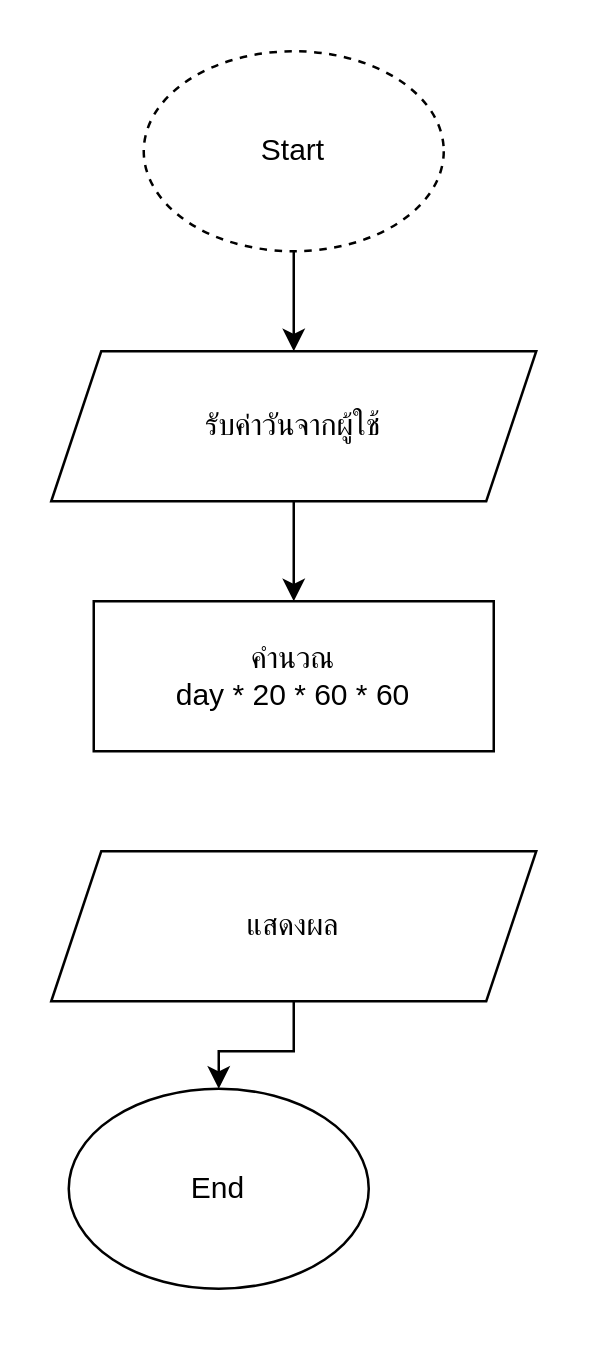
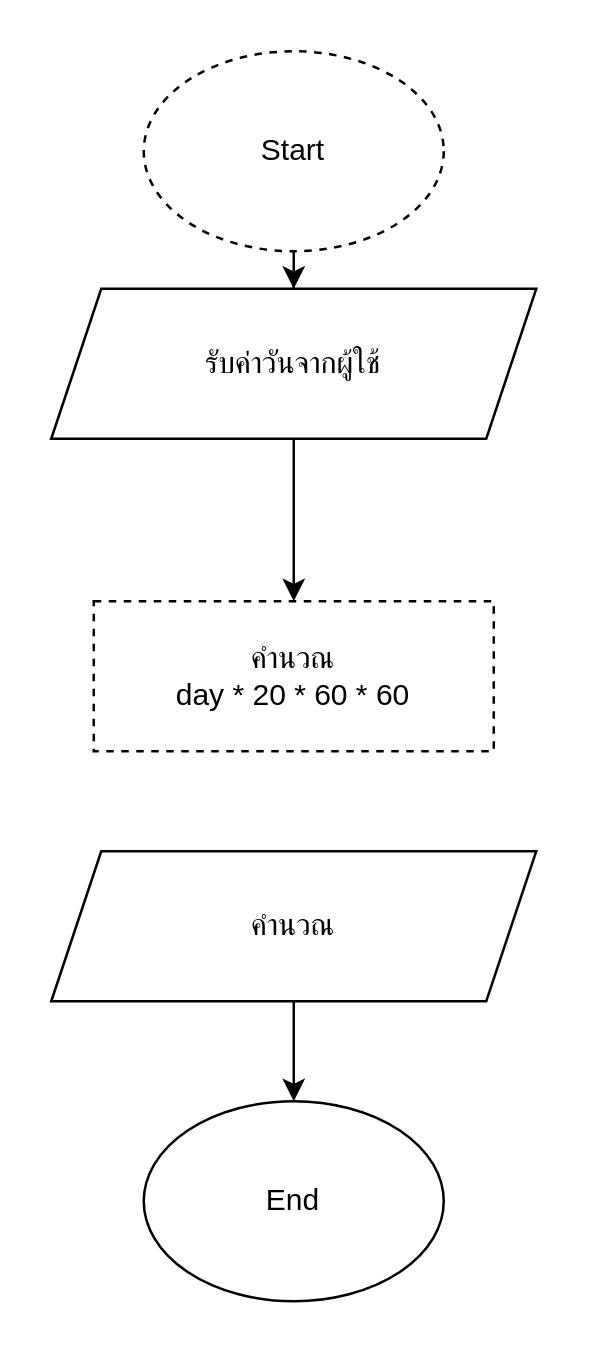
(294, 426) -> (294, 364)
(294, 676) -> (294, 676)
(294, 926) -> (294, 926)
(219, 1189) -> (294, 1201)
